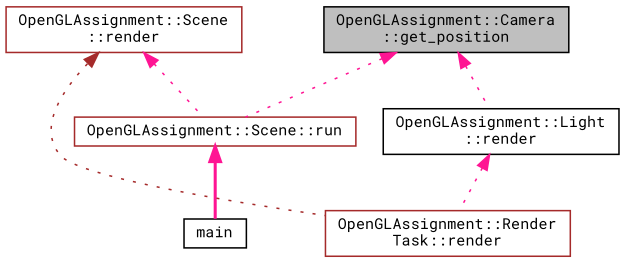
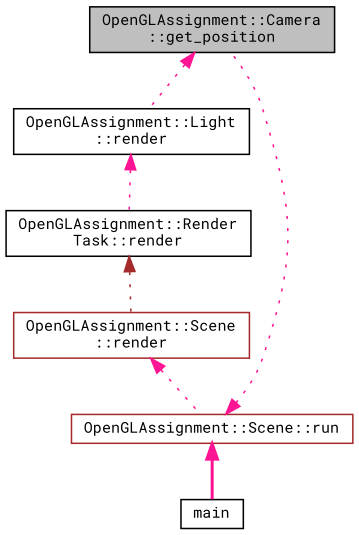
(314, 88) -> (287, 228)
(139, 183) -> (130, 292)
(448, 233) -> (129, 233)
